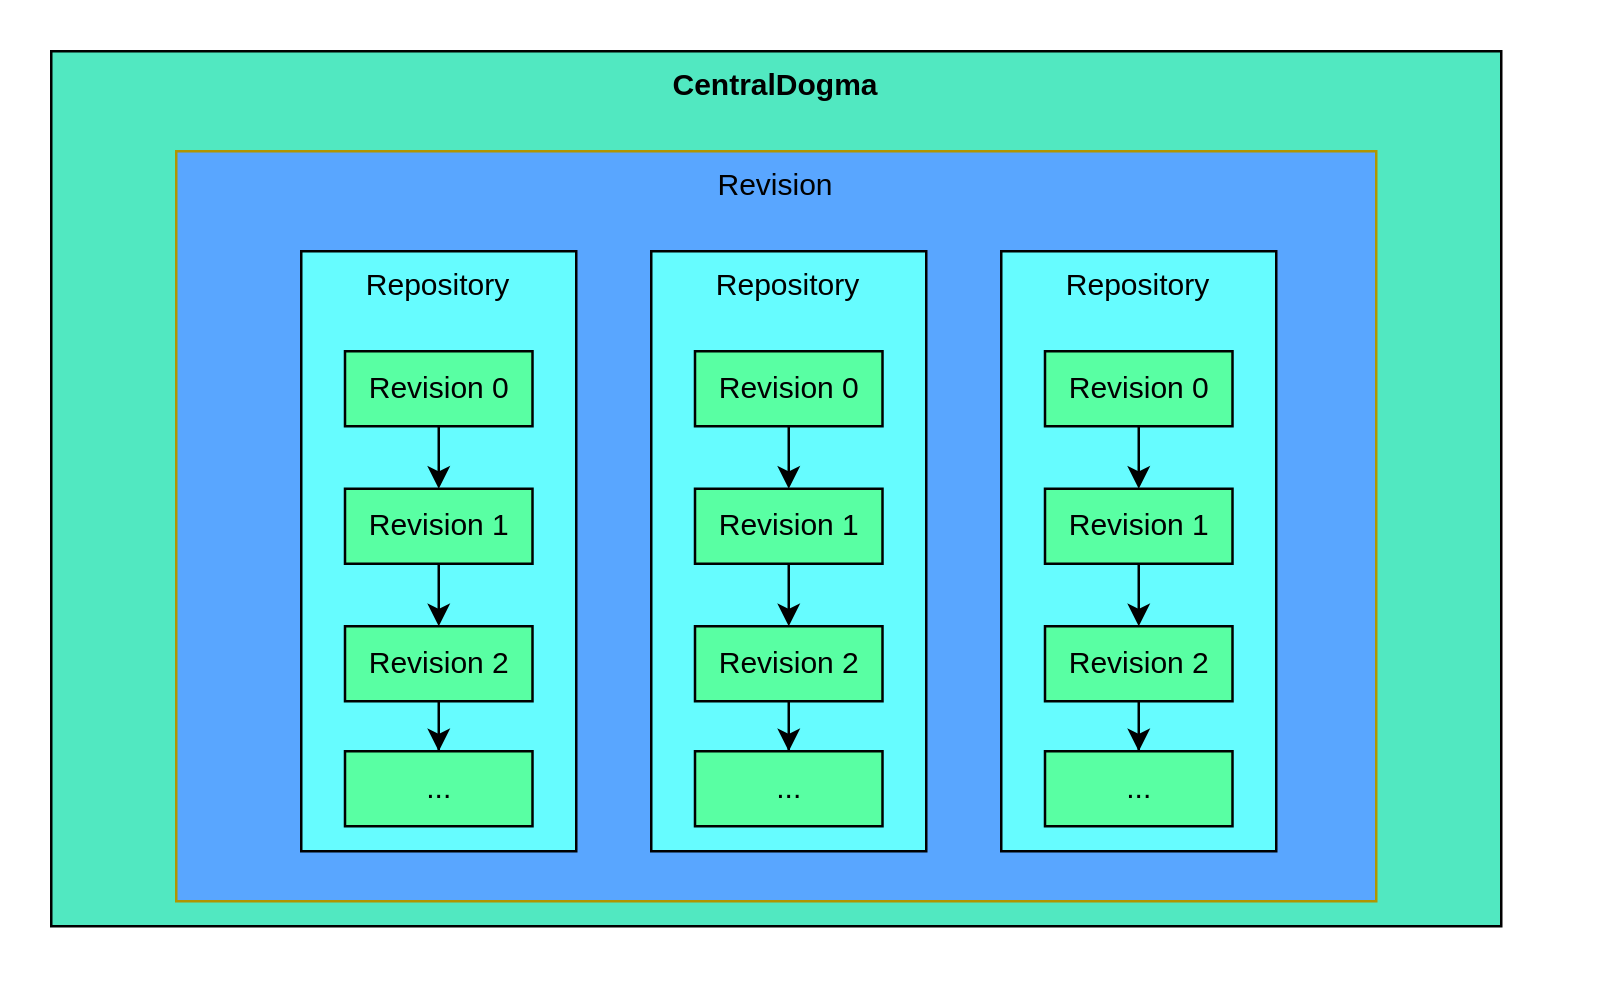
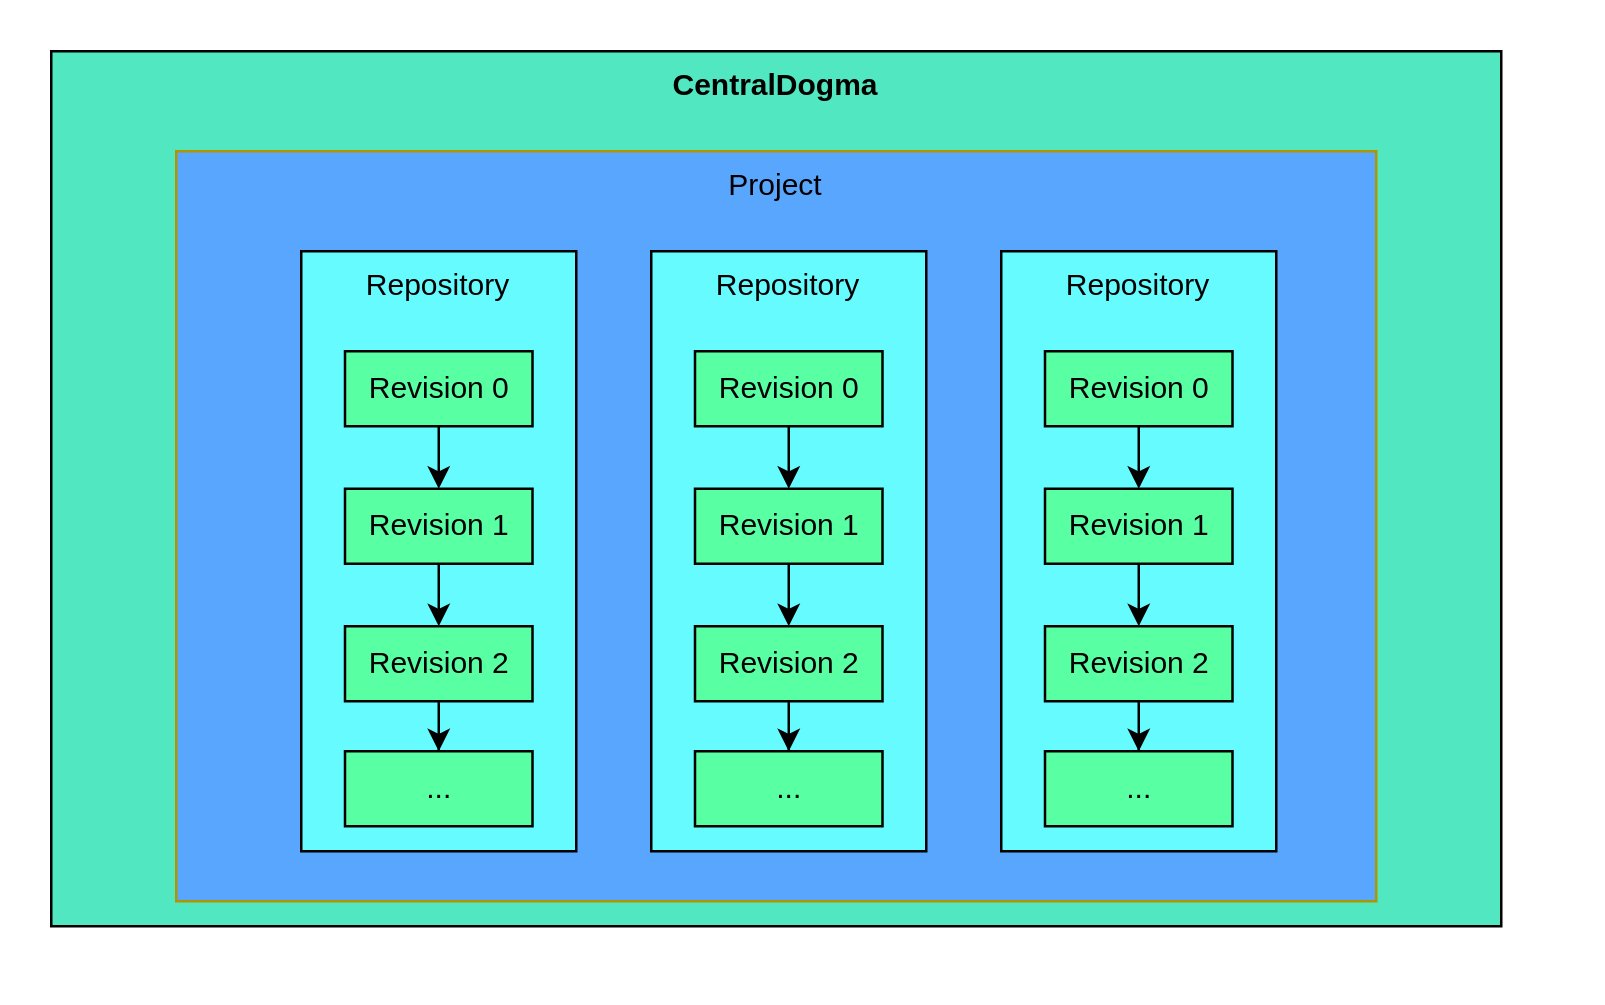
(776, 187) -> (776, 187)
